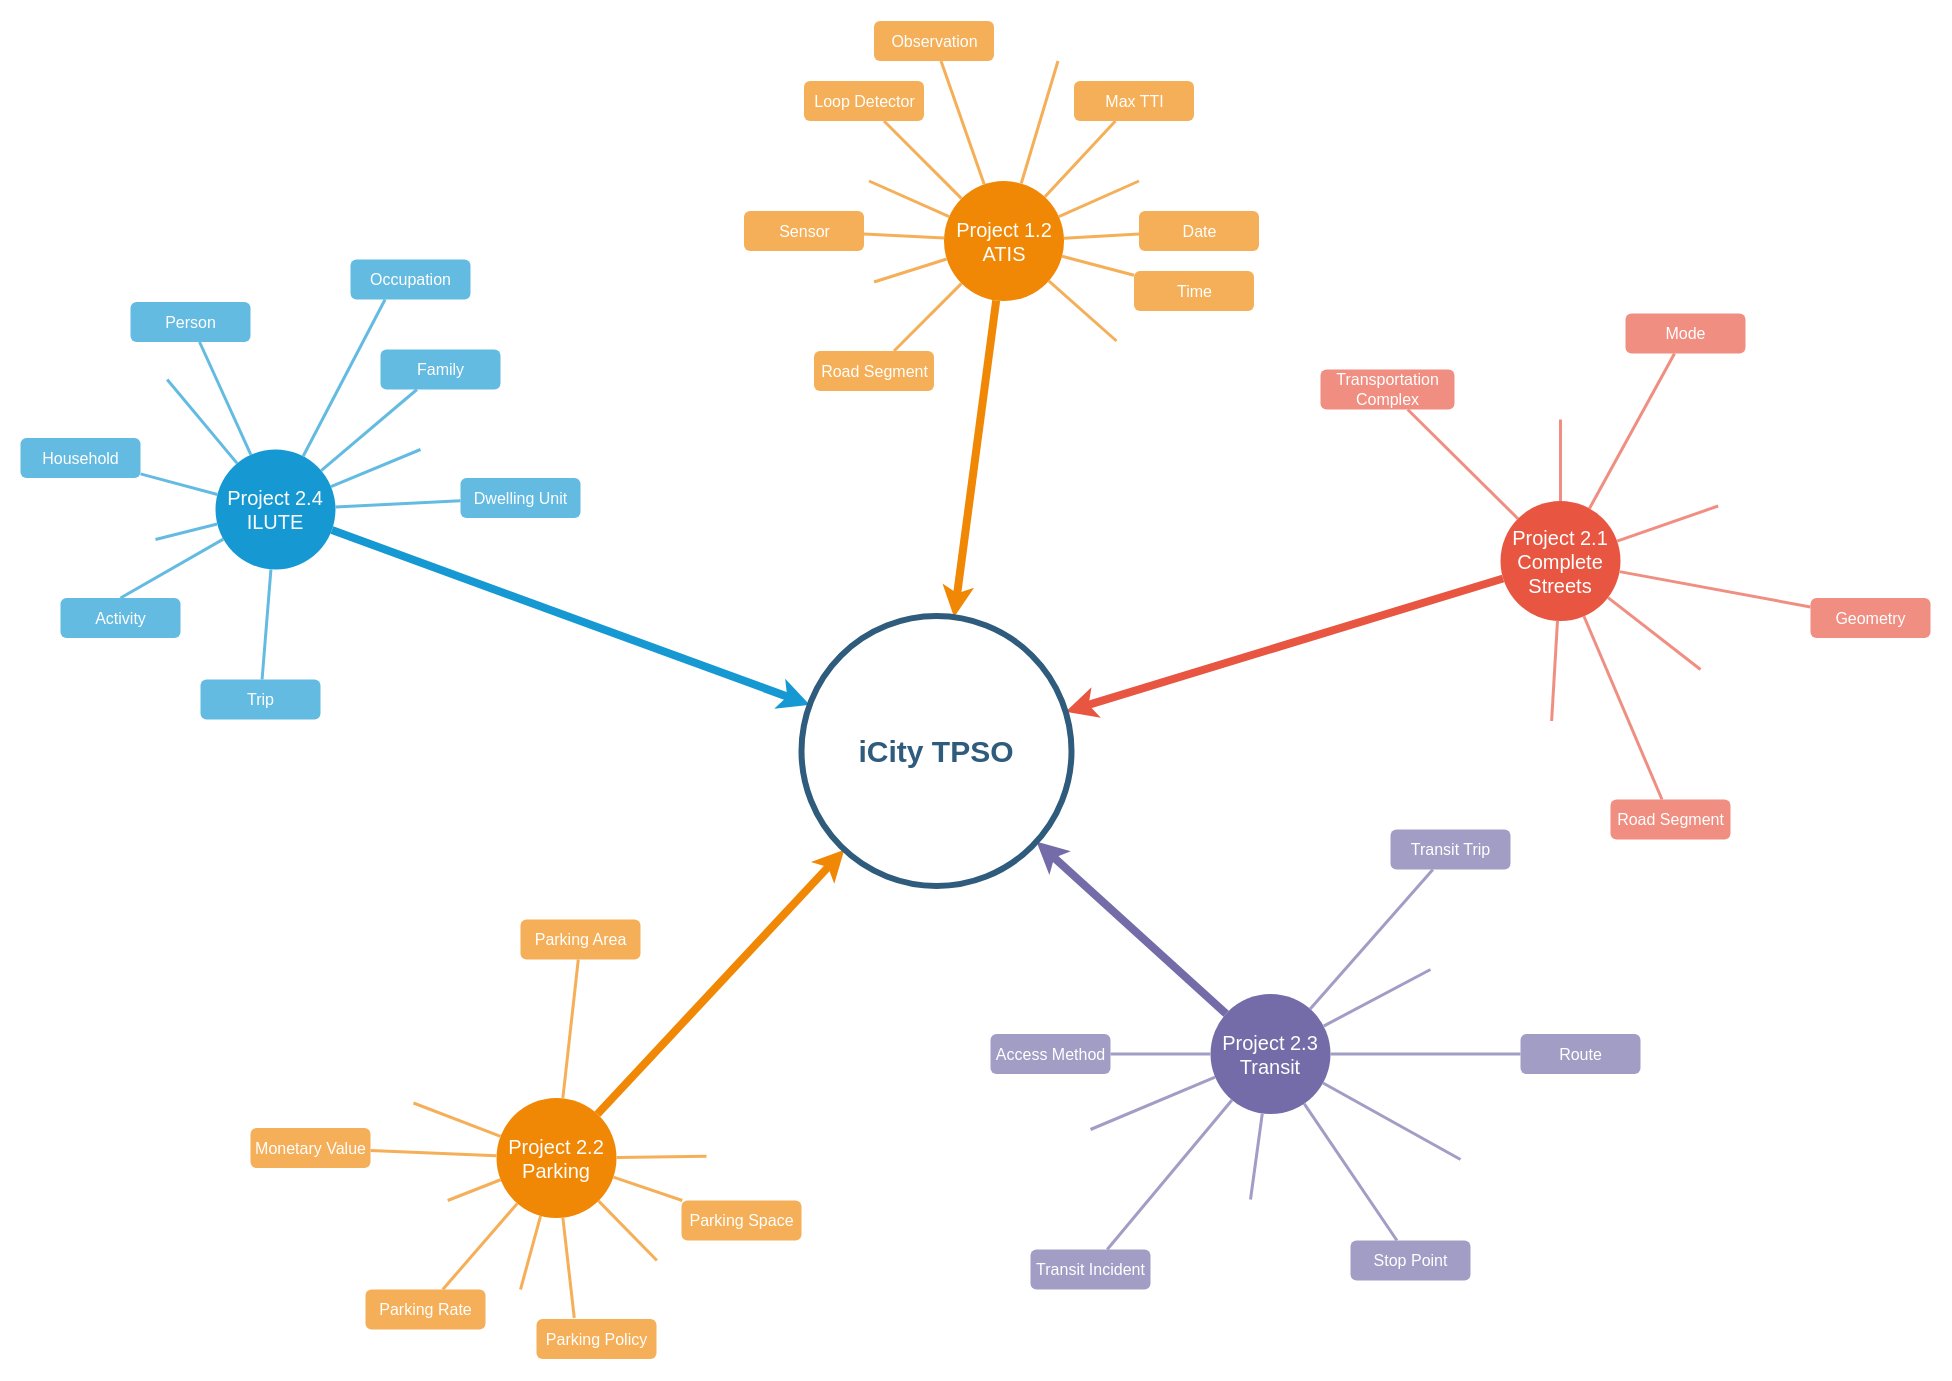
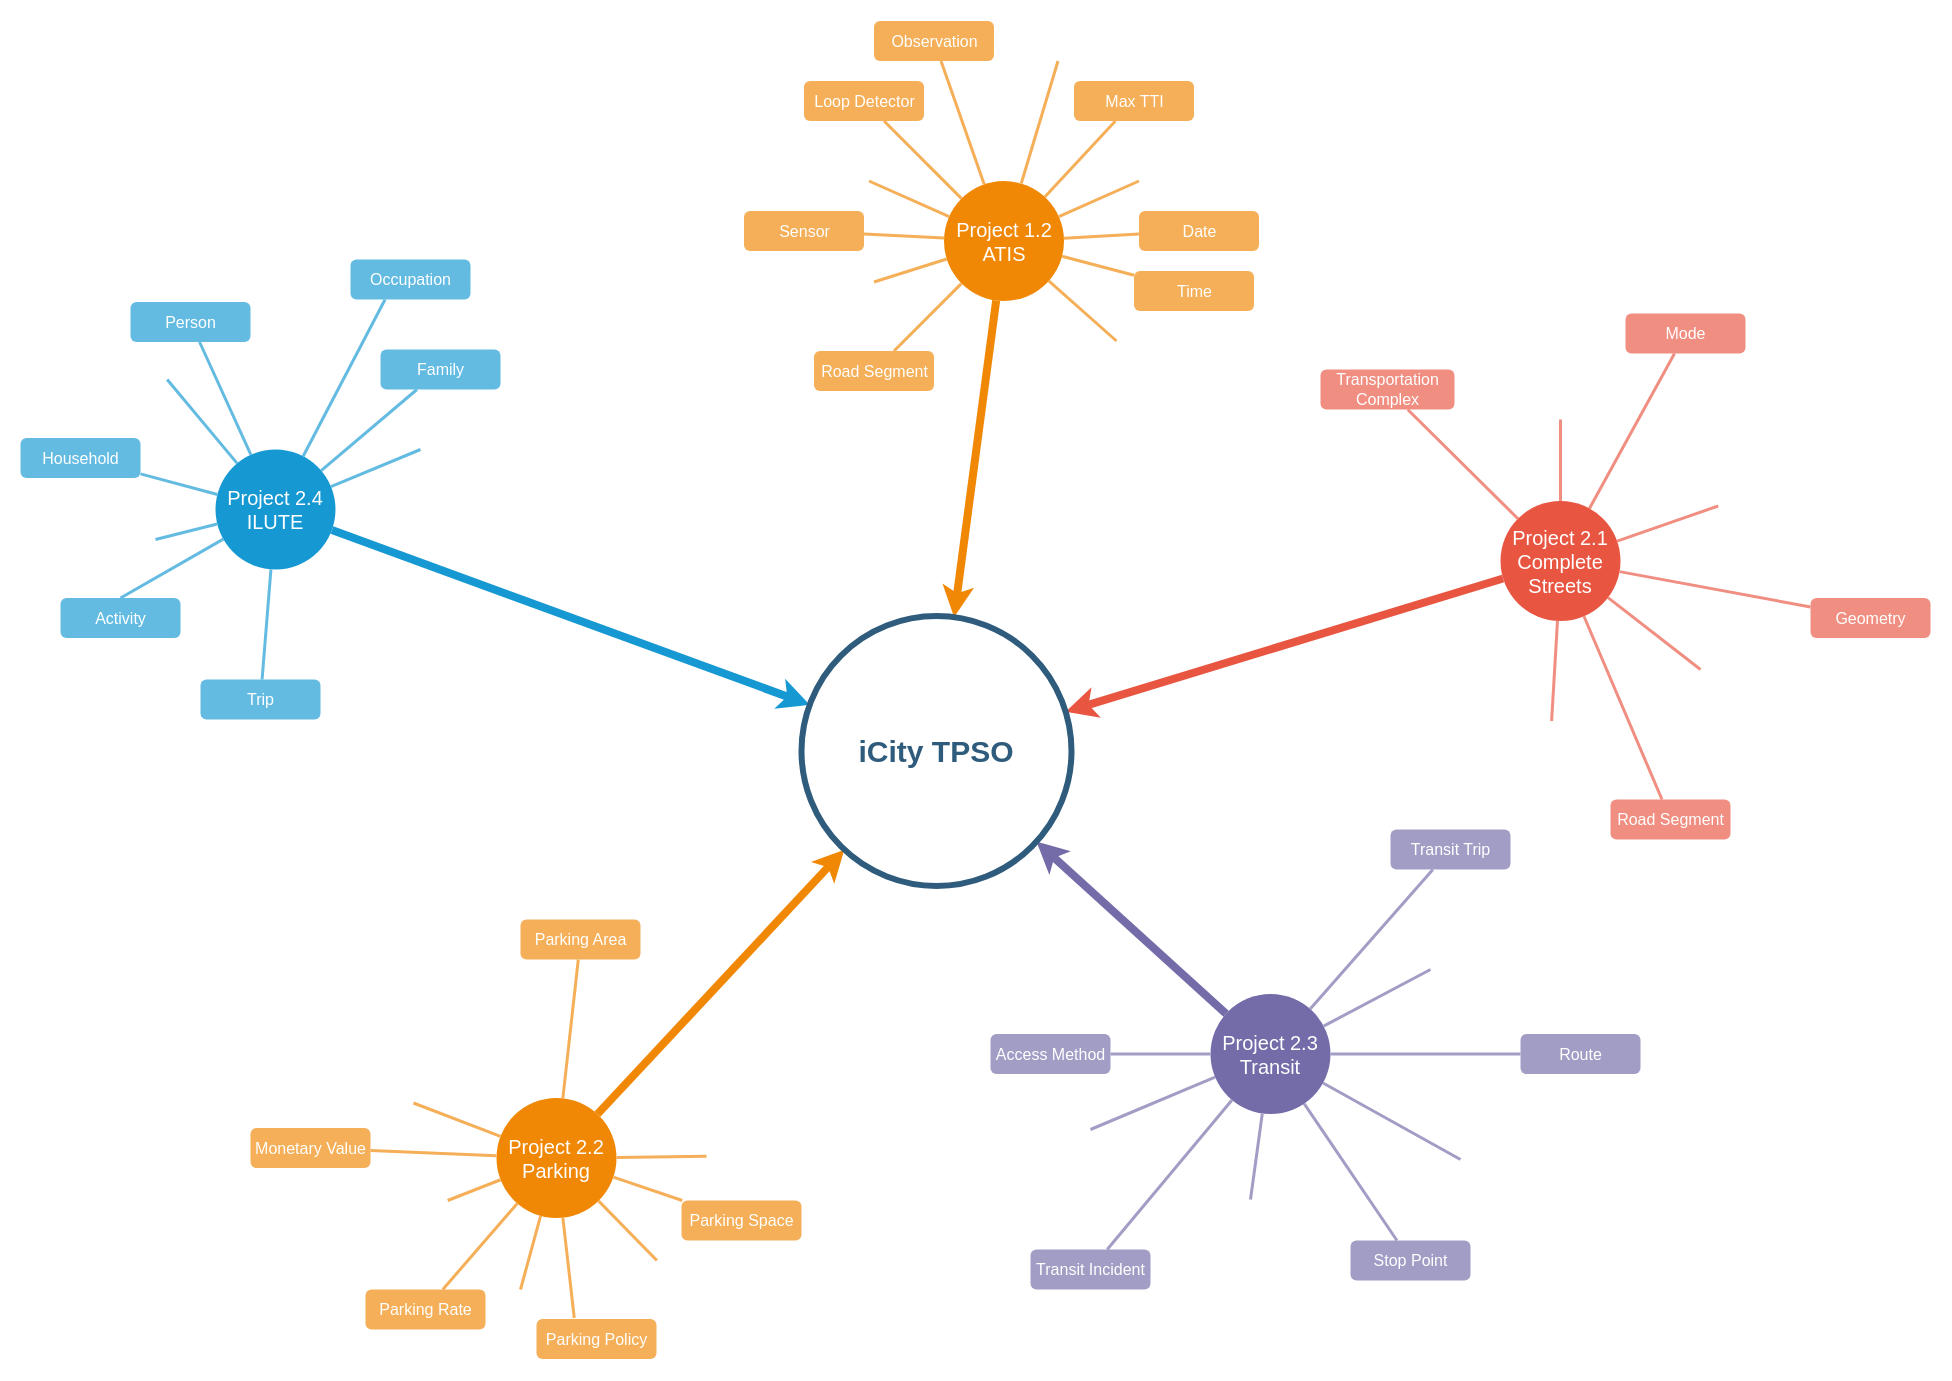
(521, 498) -> none
(397, 504) -> none
